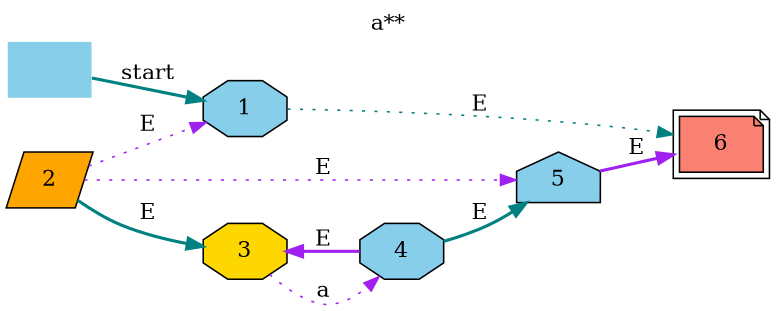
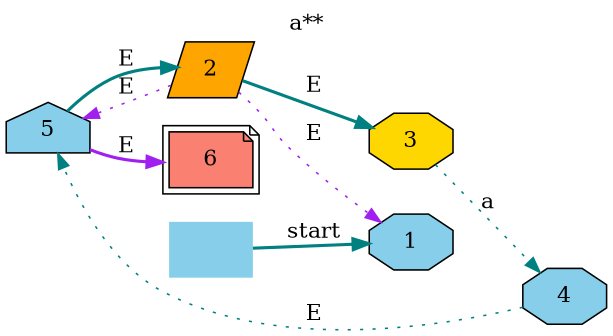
none -> (110, 80)
(473, 116) -> none
(479, 229) -> (261, 323)
(331, 251) -> none
(317, 303) -> (482, 213)
